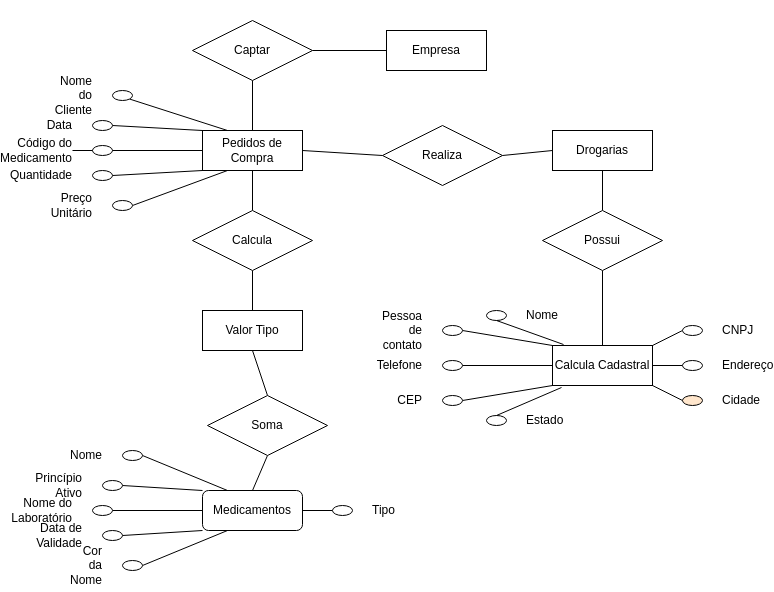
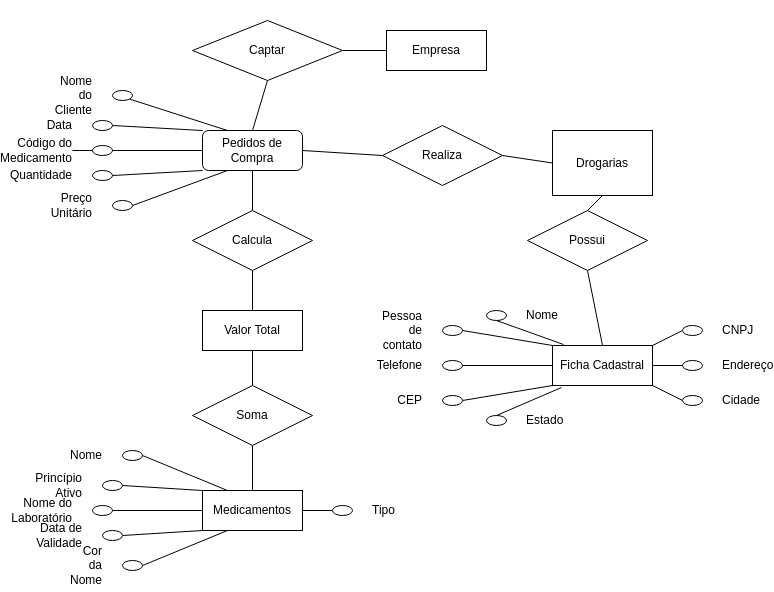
(253, 51) -> (268, 51)
(253, 151) -> (253, 151)
(603, 151) -> (603, 163)
(603, 241) -> (588, 241)
(253, 331) -> (253, 331)
(603, 366) -> (603, 366)
(693, 401) -> (693, 401)
(268, 426) -> (253, 416)
(253, 511) -> (253, 511)
